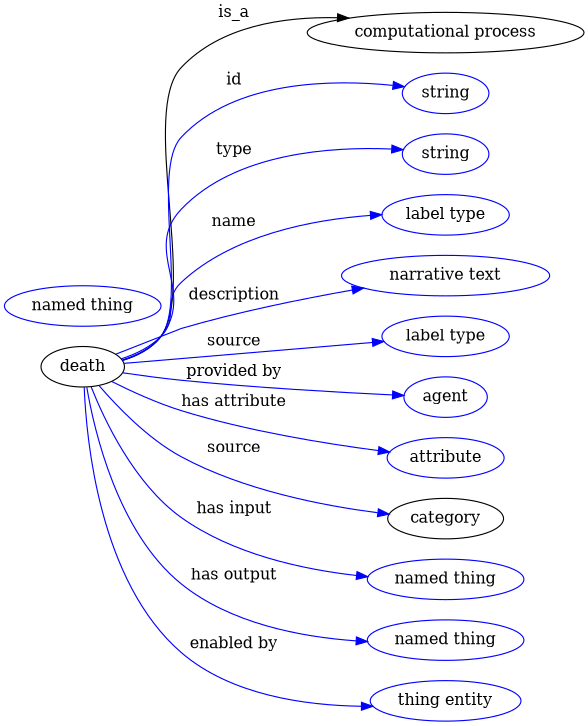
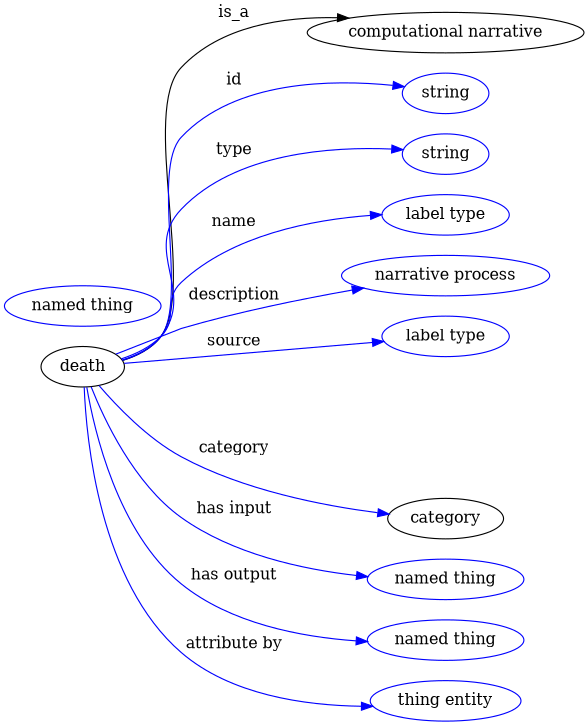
(446, 33) -> (446, 33)
(446, 276) -> (446, 276)
(446, 397) -> none
(234, 448) -> (234, 448)
(446, 458) -> none
(234, 644) -> (234, 644)
